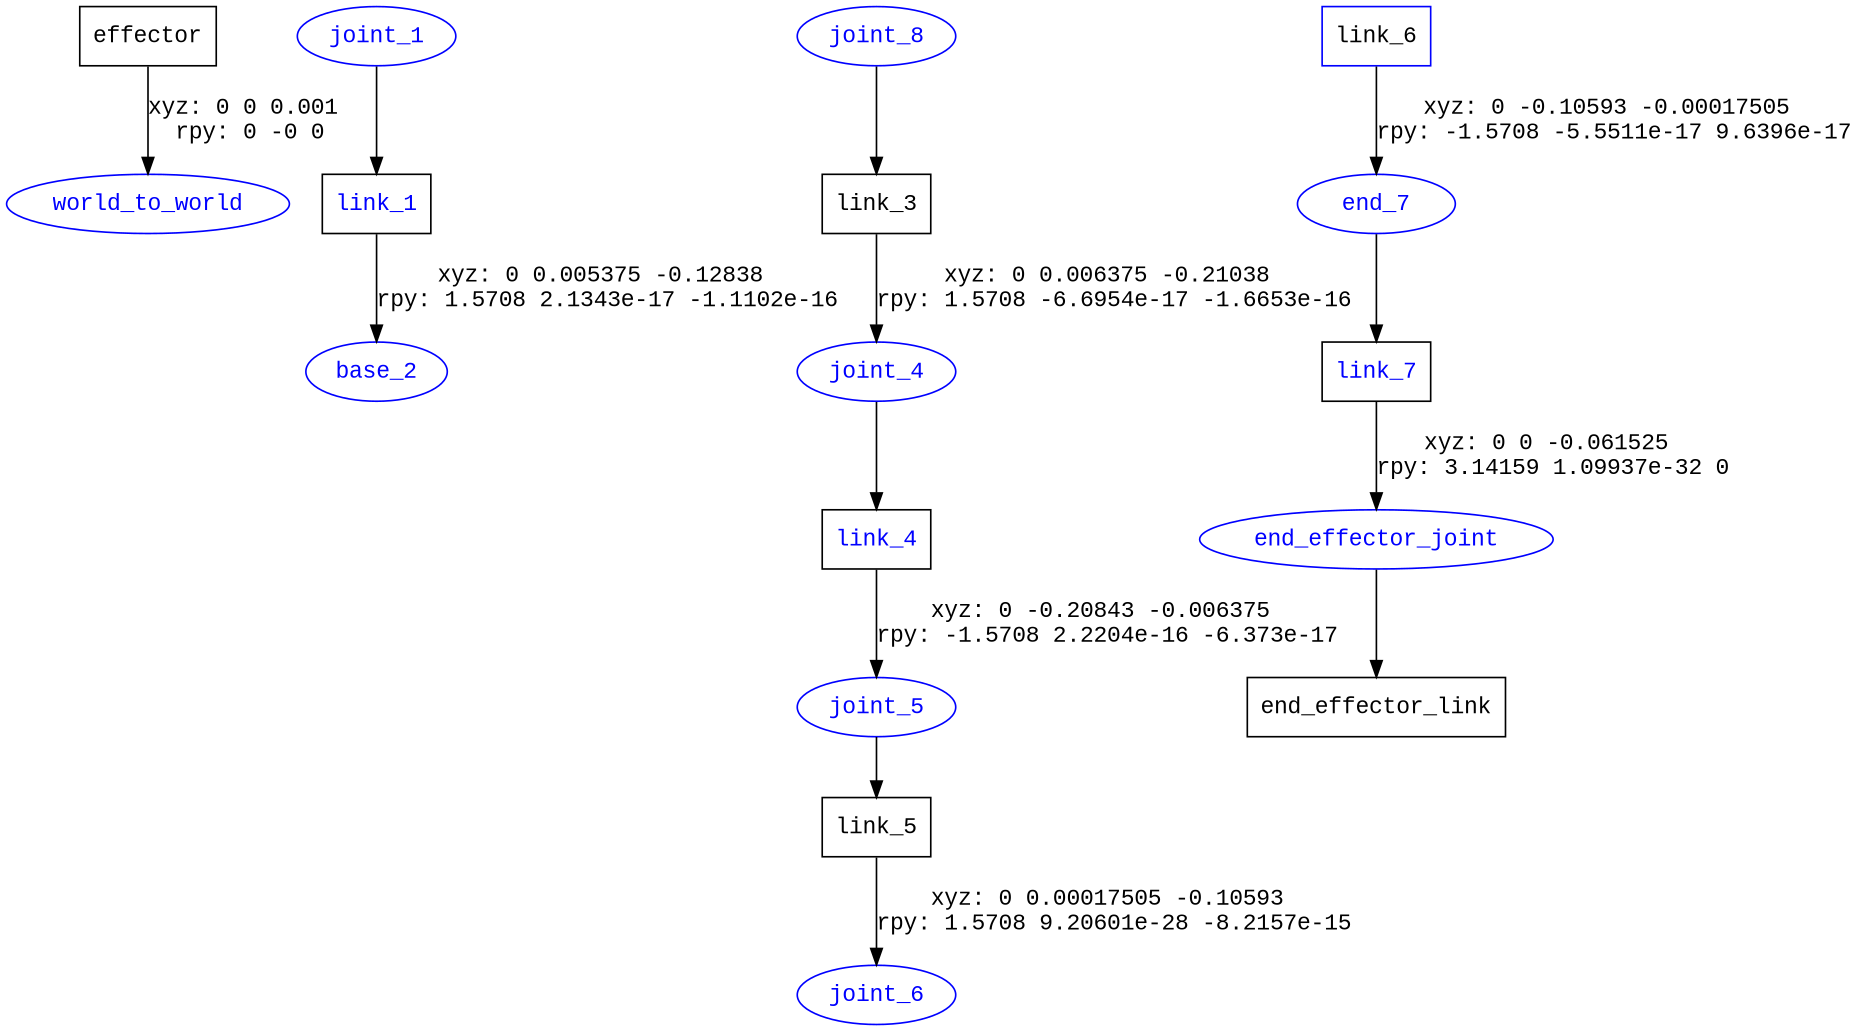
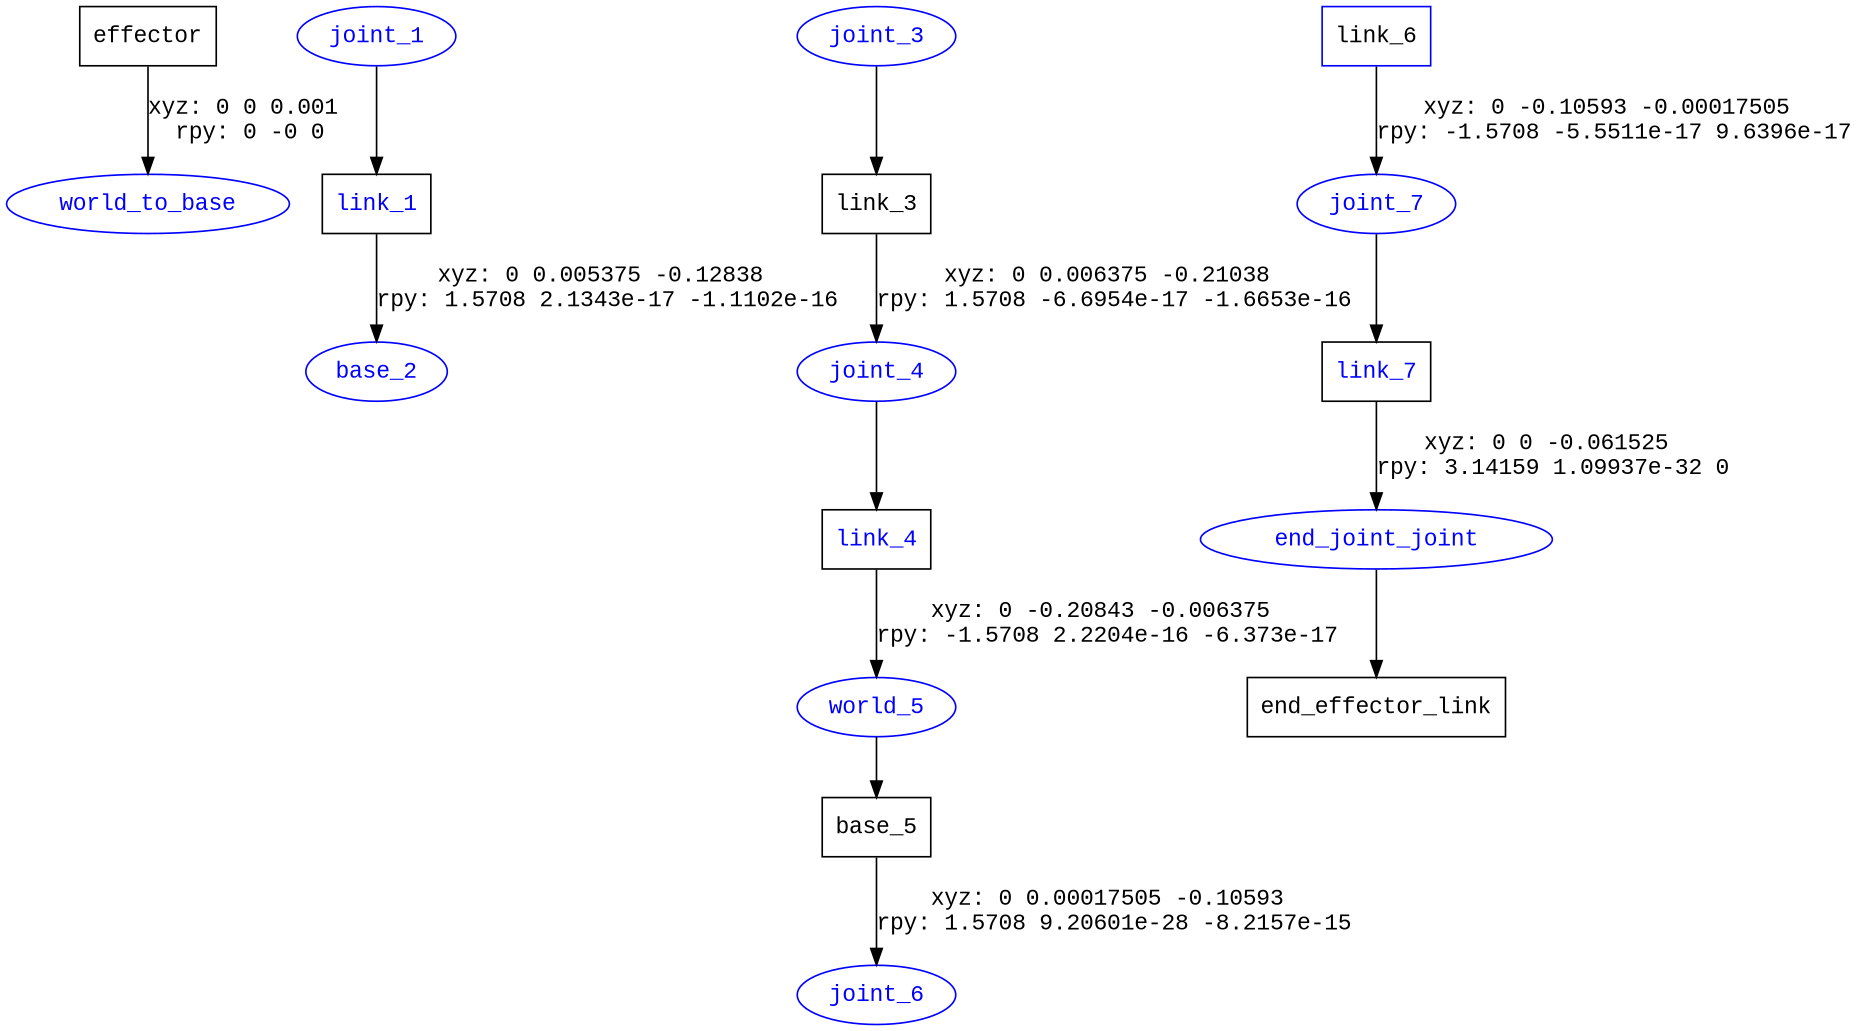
(876, 36) -> (876, 36)
(148, 204) -> (148, 204)
(1376, 204) -> (1376, 204)
(1376, 539) -> (1376, 539)
(876, 707) -> (876, 707)
(876, 827) -> (876, 827)
